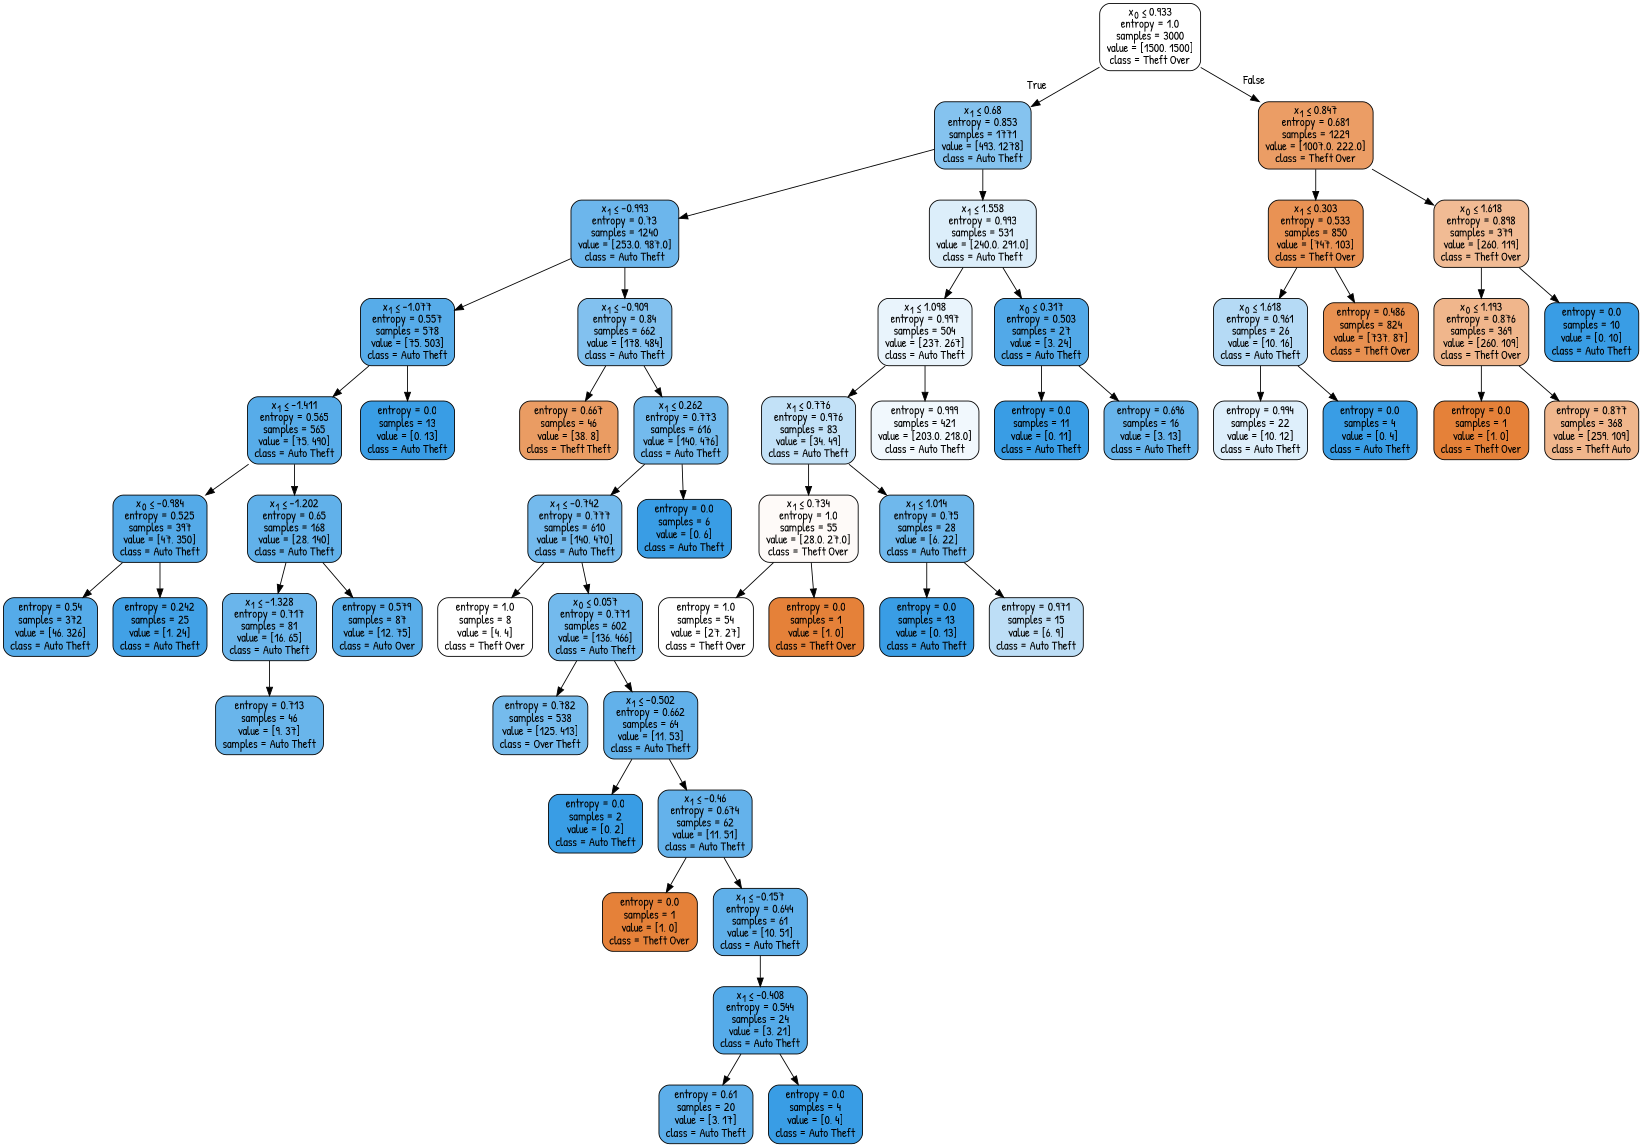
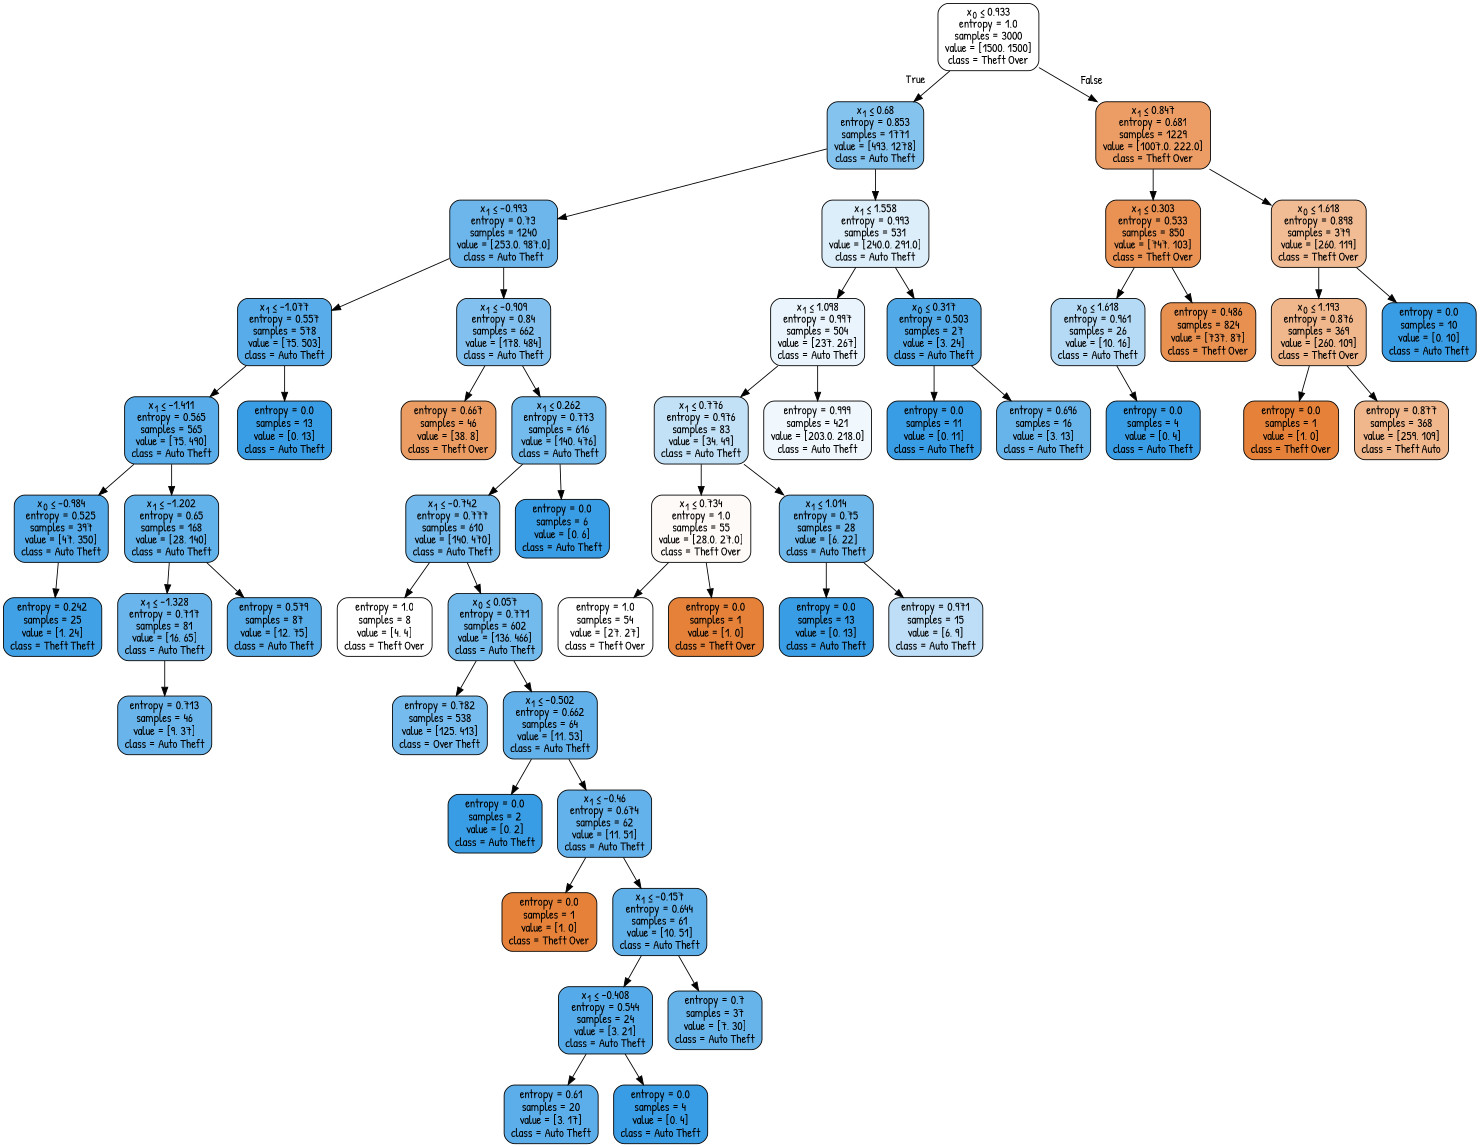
(1261, 430) -> none
(569, 449) -> (448, 449)
(50, 627) -> none
(160, 646) -> (53, 646)
(377, 646) -> (274, 646)
(270, 744) -> (165, 744)
none -> (715, 1020)
